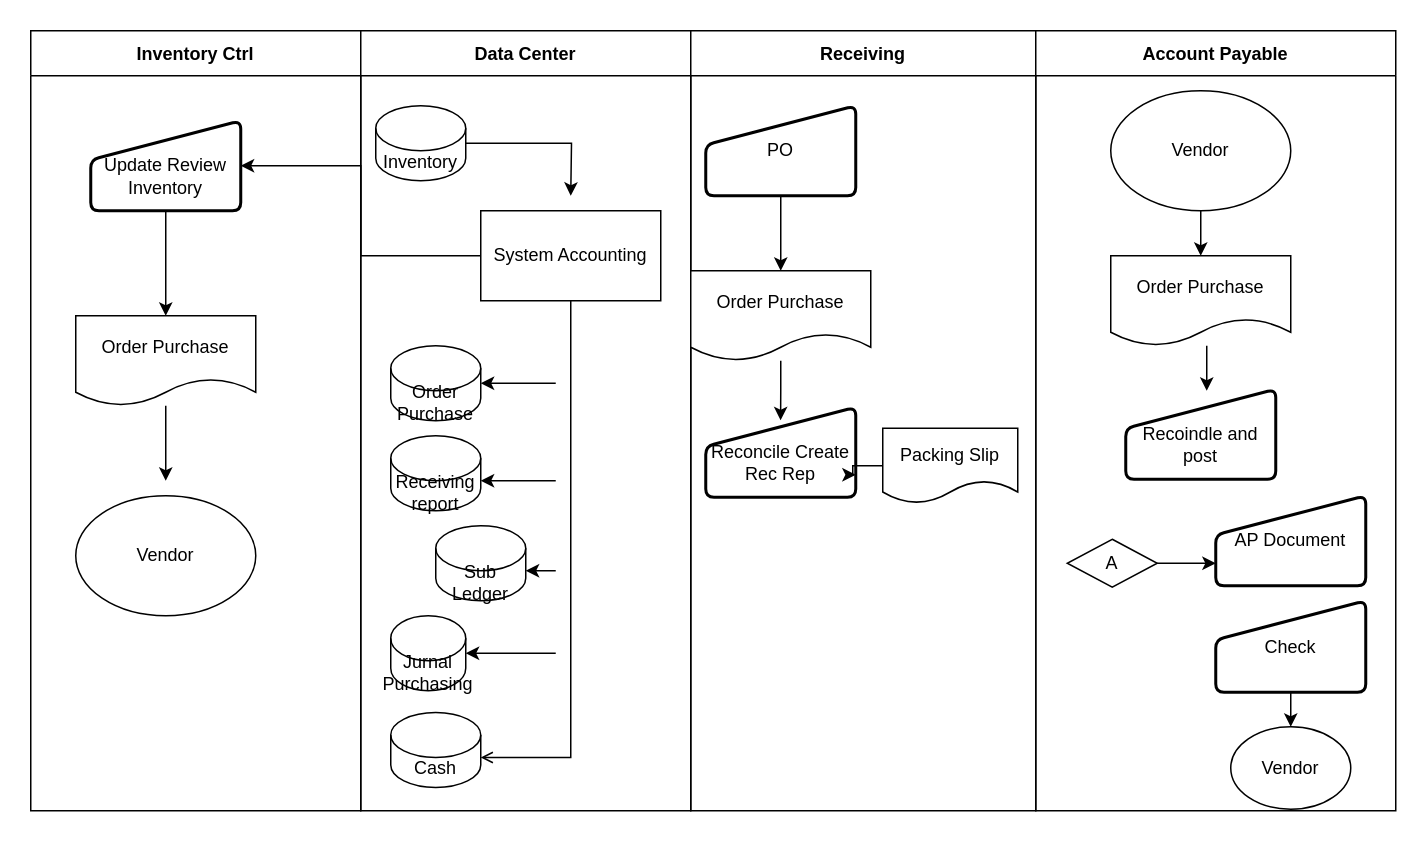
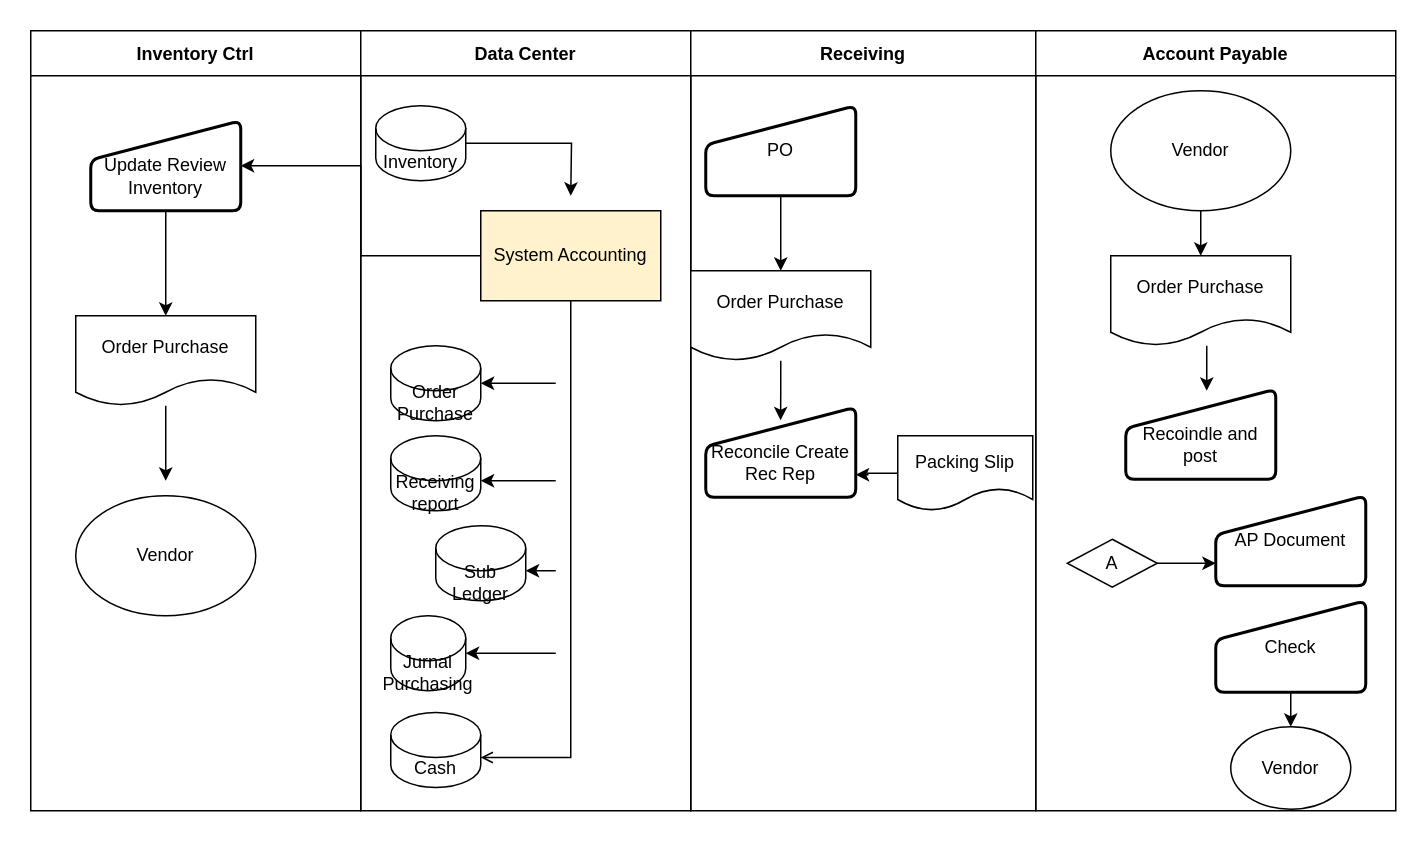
(571, 256) -> (571, 256)
(950, 466) -> (965, 473)
